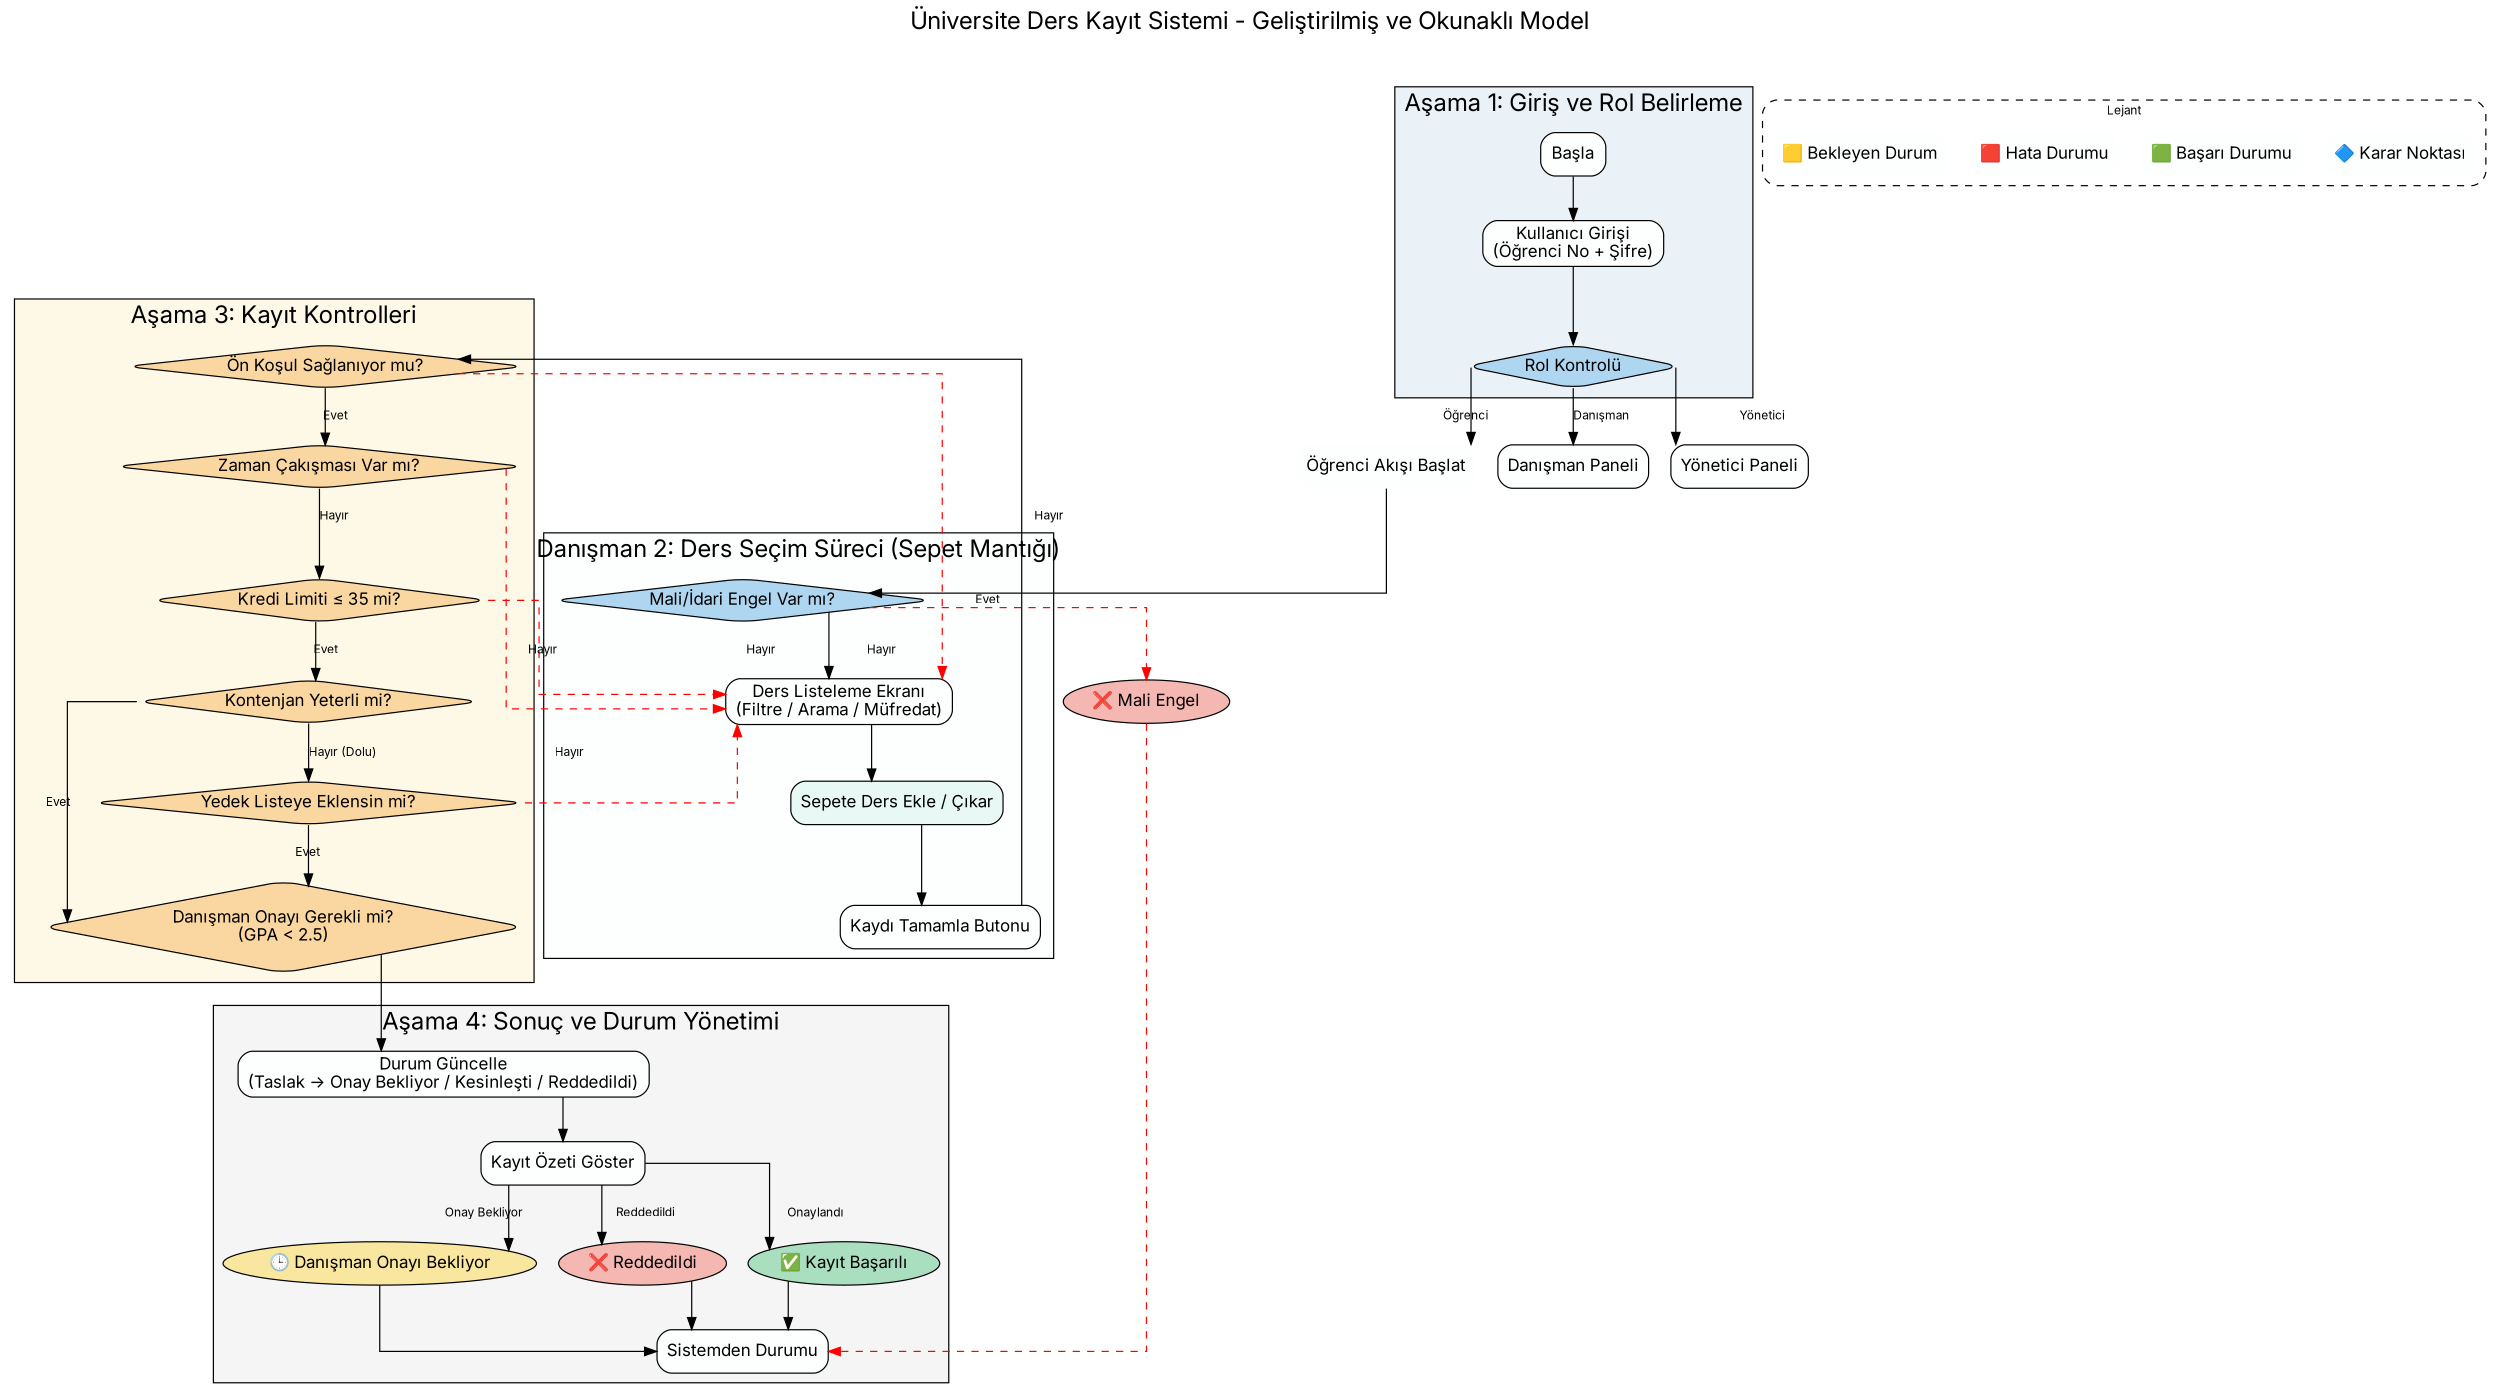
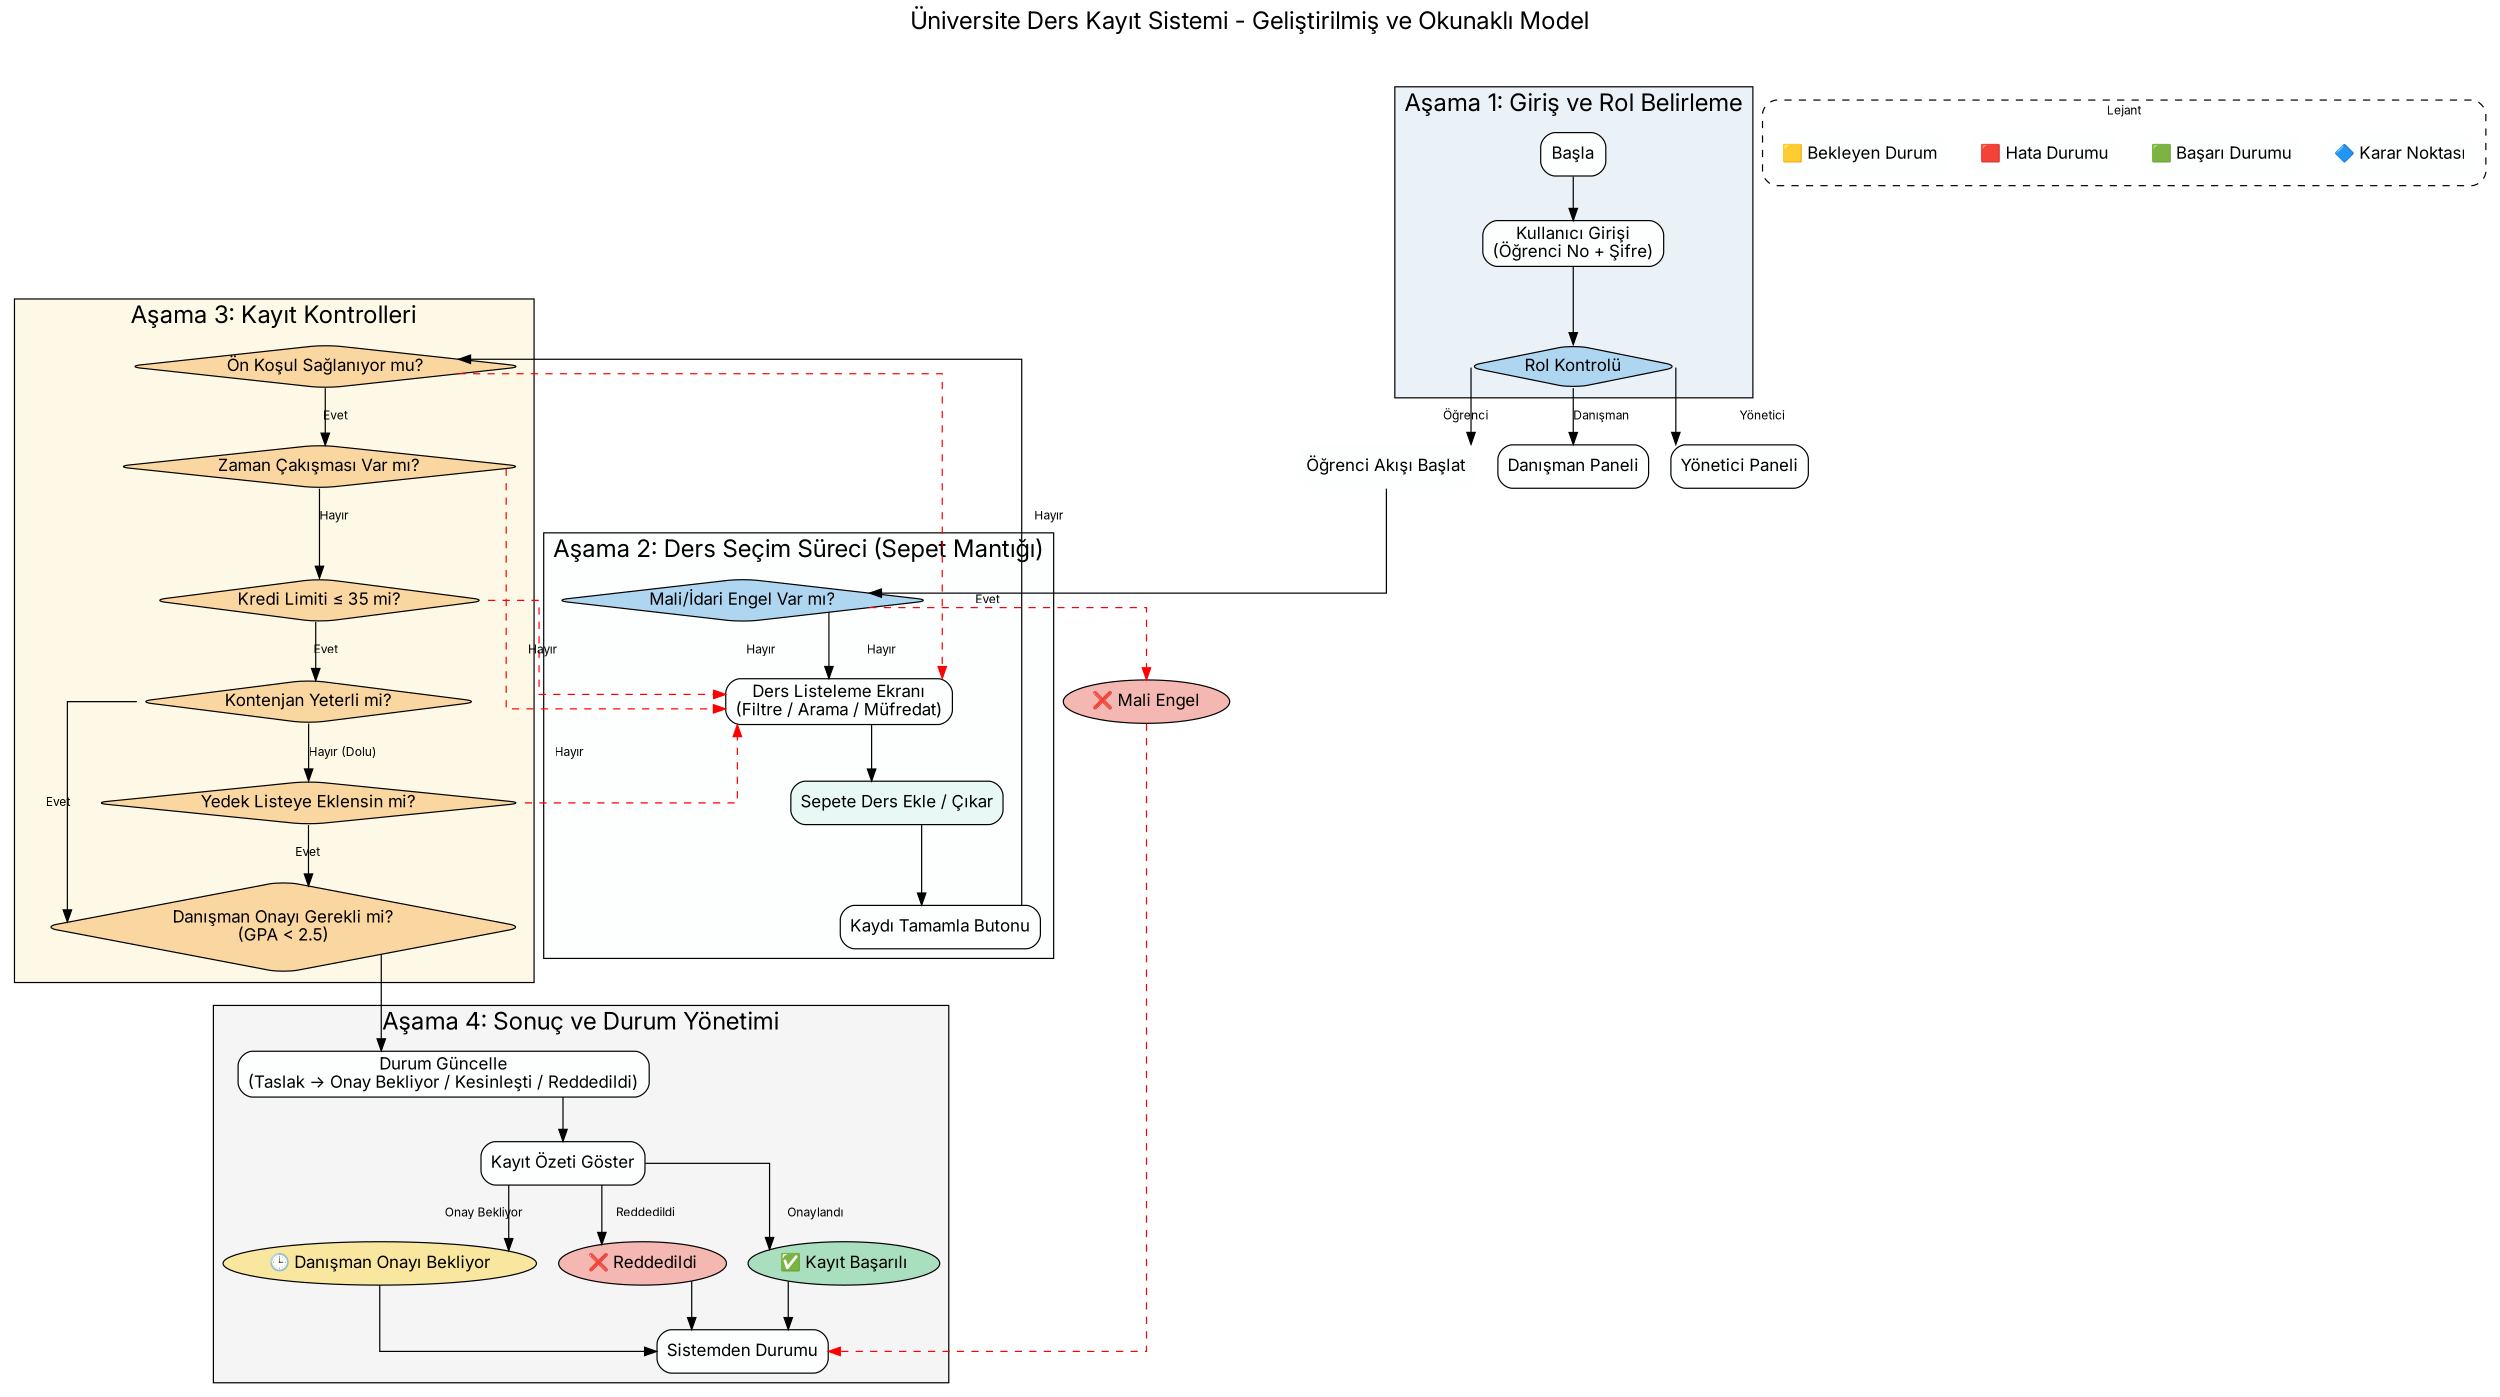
(799, 551) -> (799, 551)
